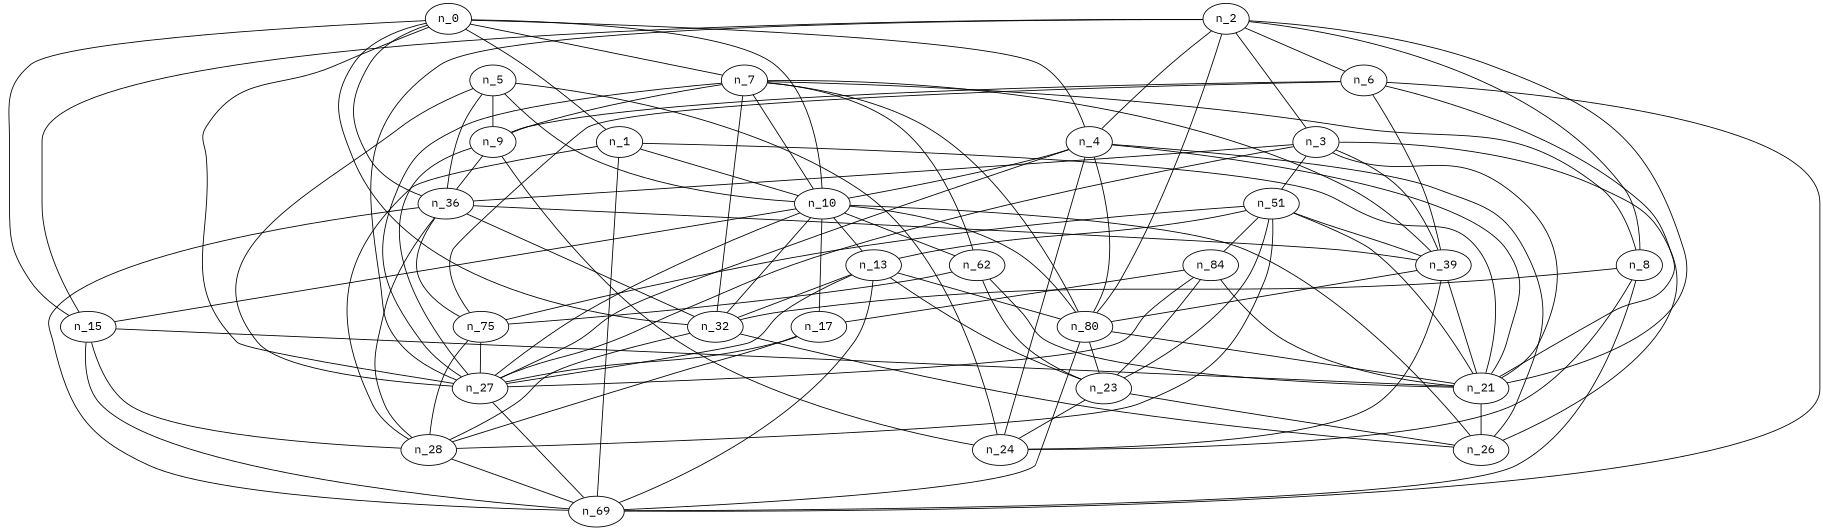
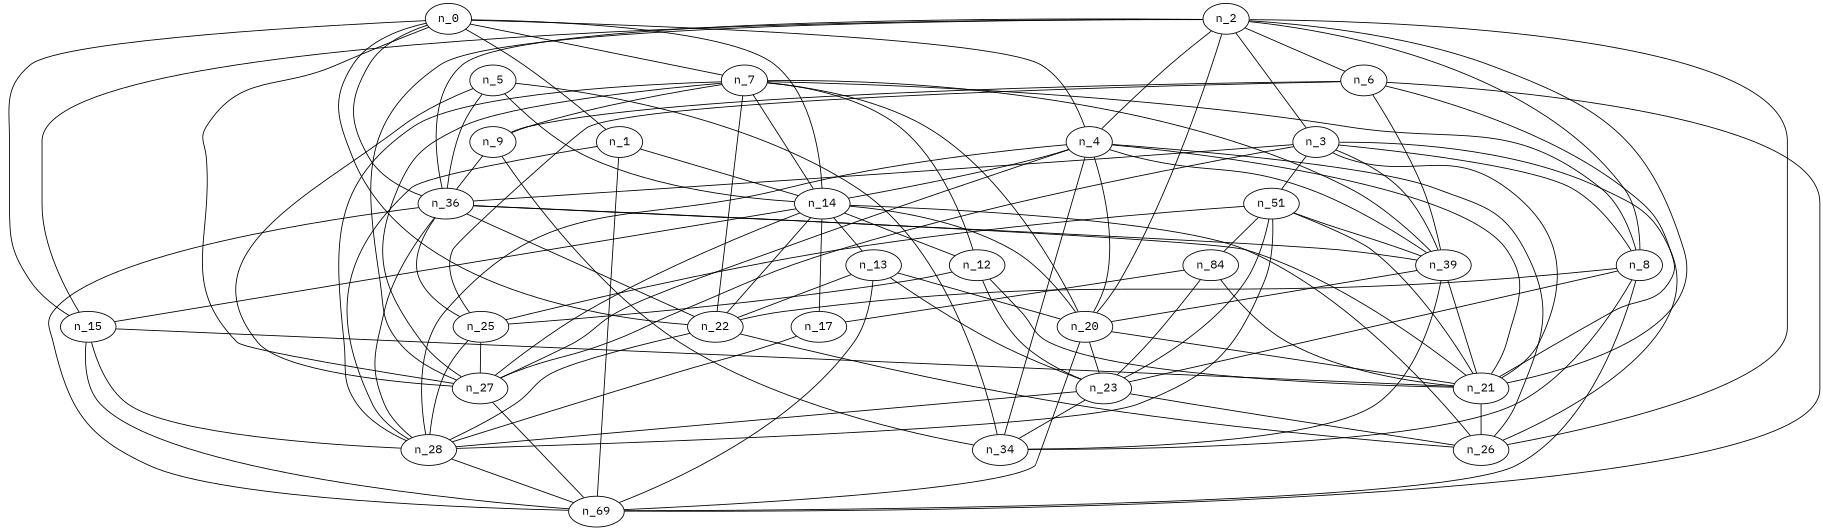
none -> (765, 25)
none -> (1771, 109)
(493, 111) -> none
none -> (391, 144)
(1132, 166) -> (987, 231)
none -> (1500, 167)
none -> (1276, 179)
(822, 204) -> (822, 204)
none -> (679, 207)
(1116, 231) -> none
(402, 252) -> none
(977, 265) -> (977, 265)
none -> (1373, 326)
(481, 327) -> (481, 327)
(715, 327) -> (715, 327)
(1085, 327) -> (1085, 327)
(717, 350) -> none
(652, 362) -> none
(864, 371) -> none
none -> (751, 421)
(1000, 450) -> (1000, 450)
